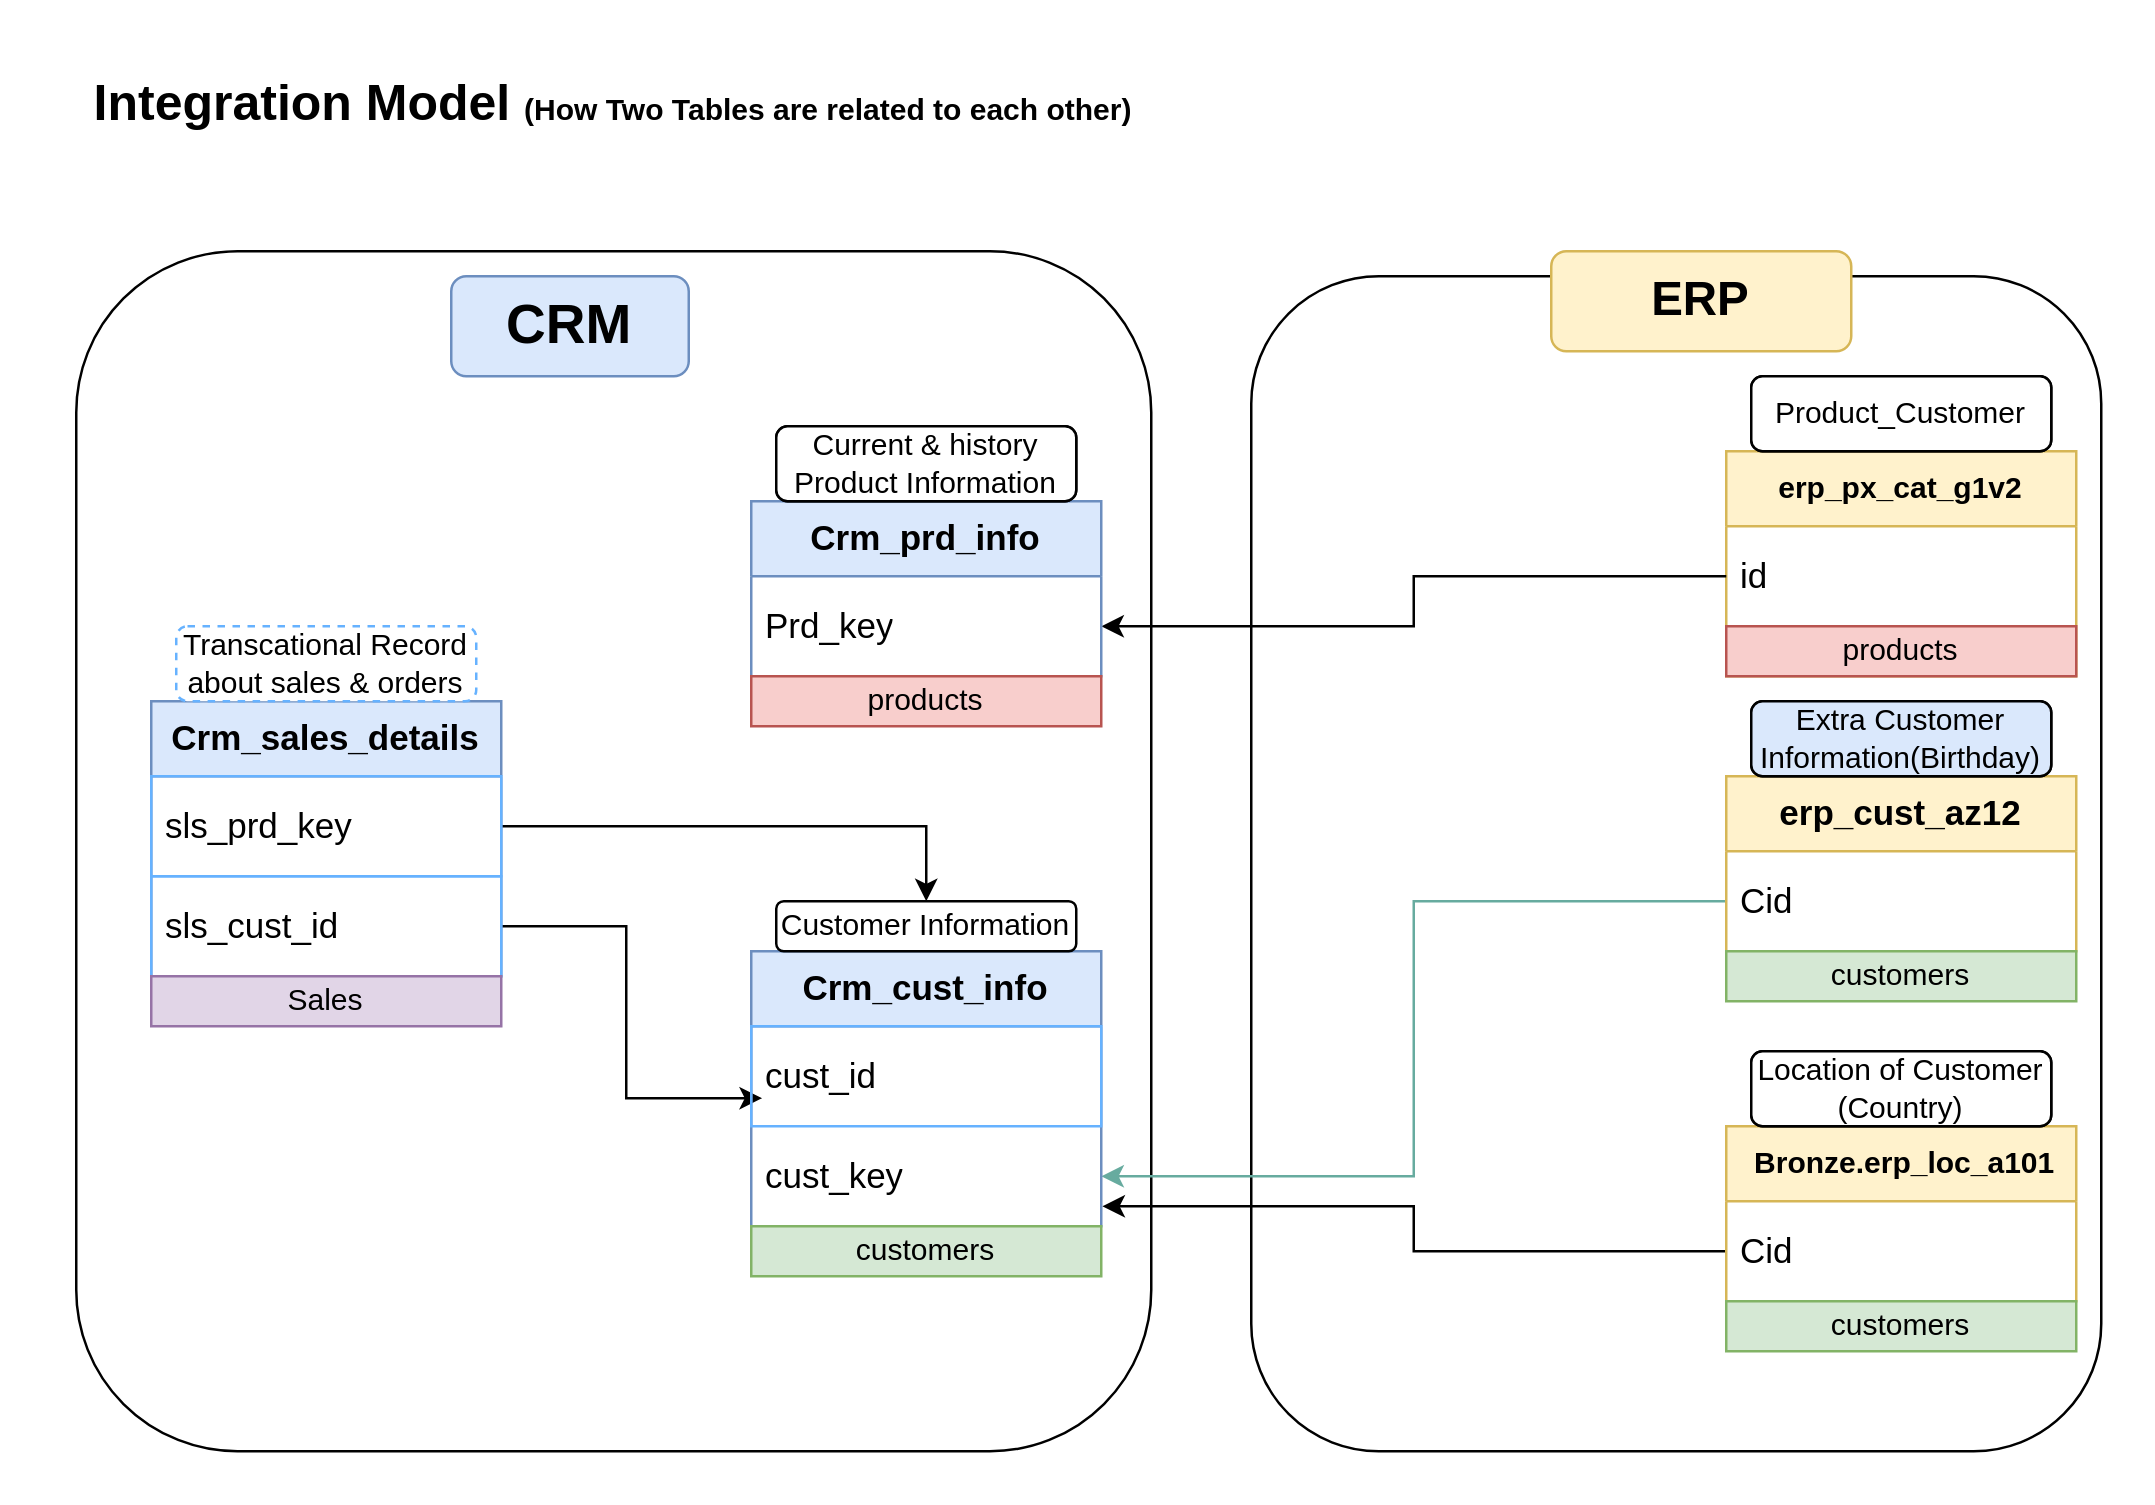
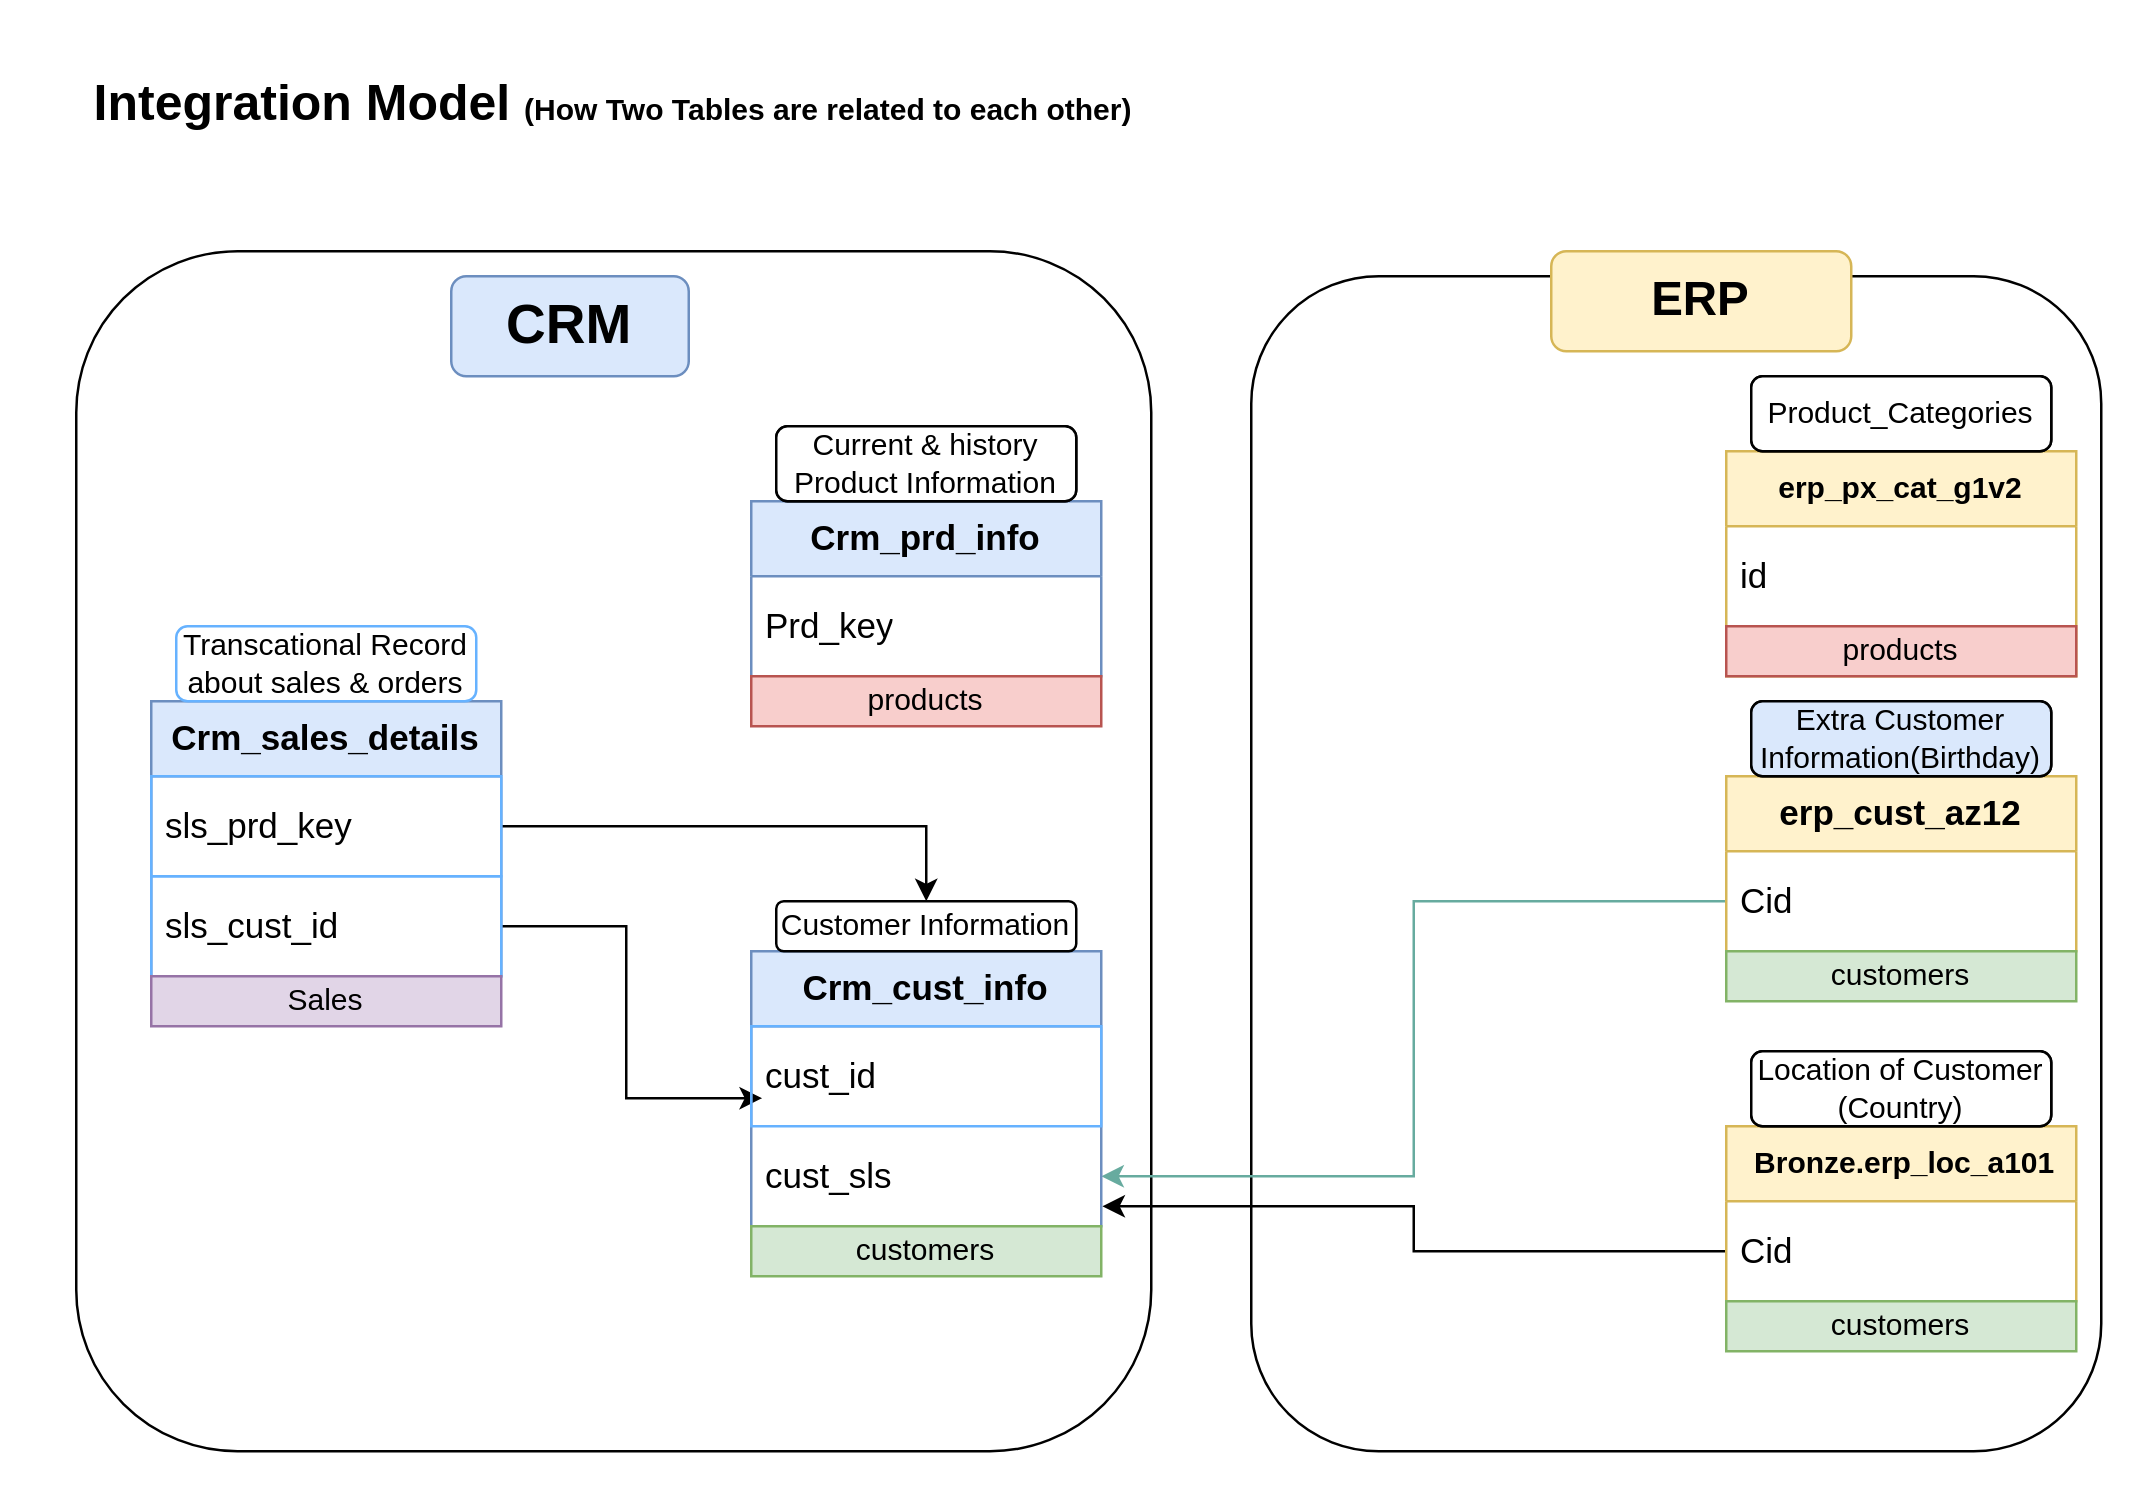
(1901, 414) -> (1901, 414)
(1414, 595) -> none
(326, 664) -> (326, 664)
(833, 1176) -> (830, 1176)
